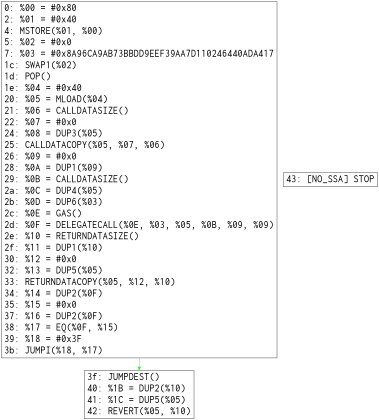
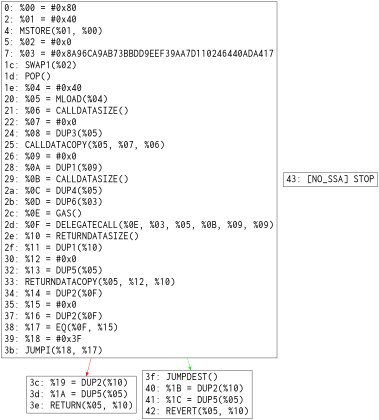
none -> (81, 395)
